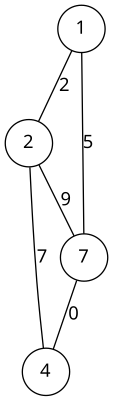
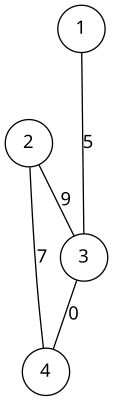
(55, 86) -> none
(84, 258) -> (84, 258)
